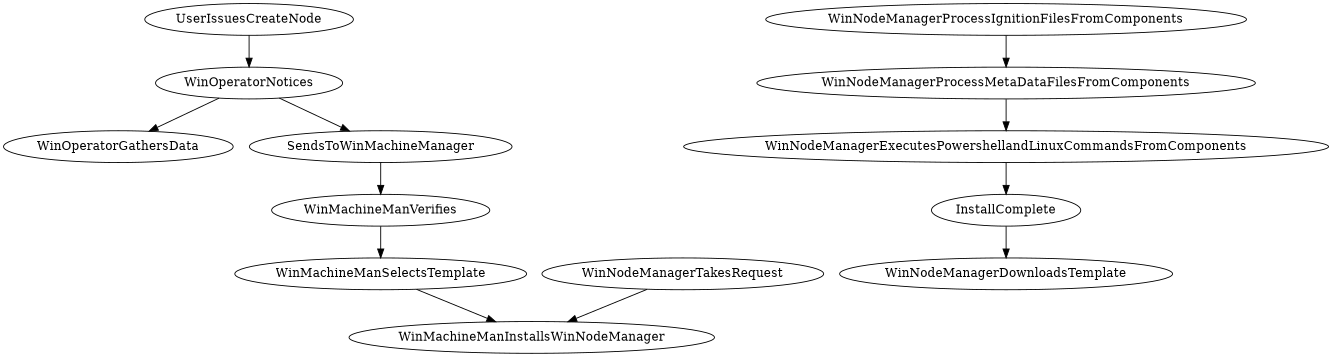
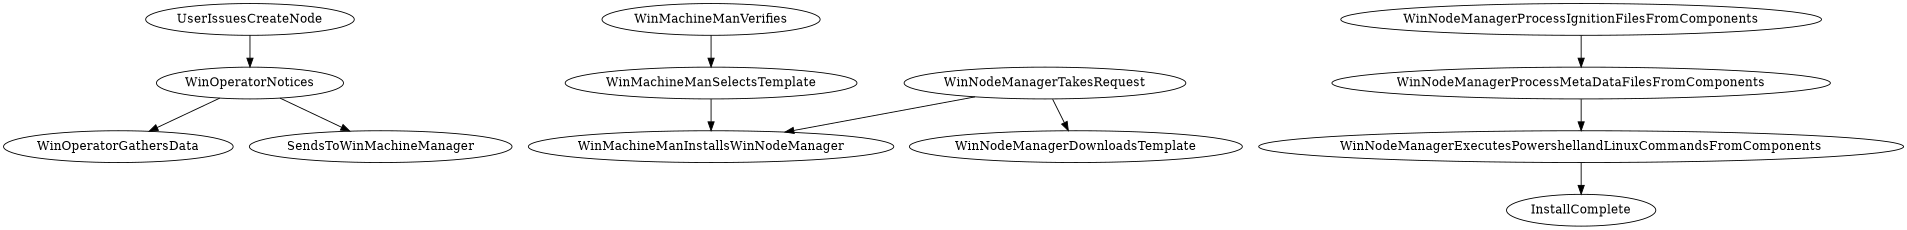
(381, 174) -> none
(1006, 238) -> (1058, 111)
